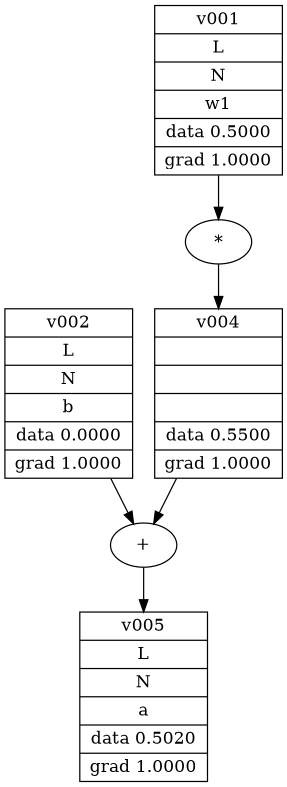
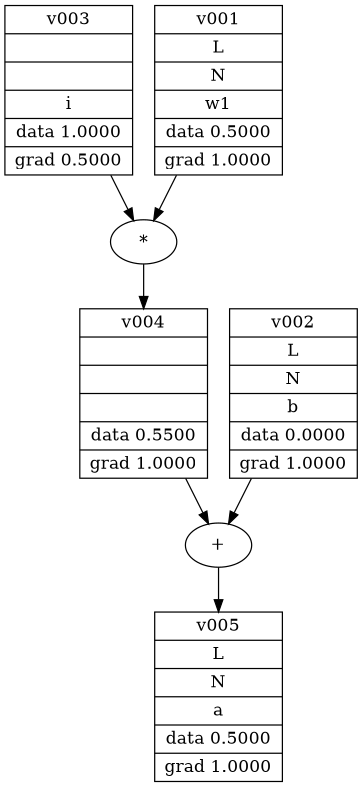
none -> (69, 90)
(144, 739) -> (219, 739)
